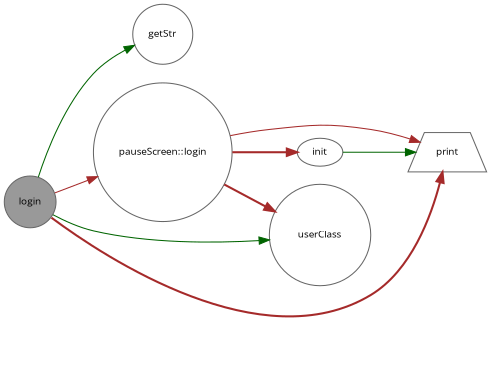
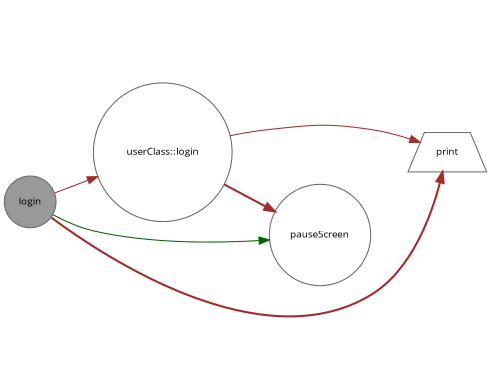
(163, 34) -> none
(163, 152) -> (163, 152)
(320, 152) -> none
(320, 235) -> (320, 235)
